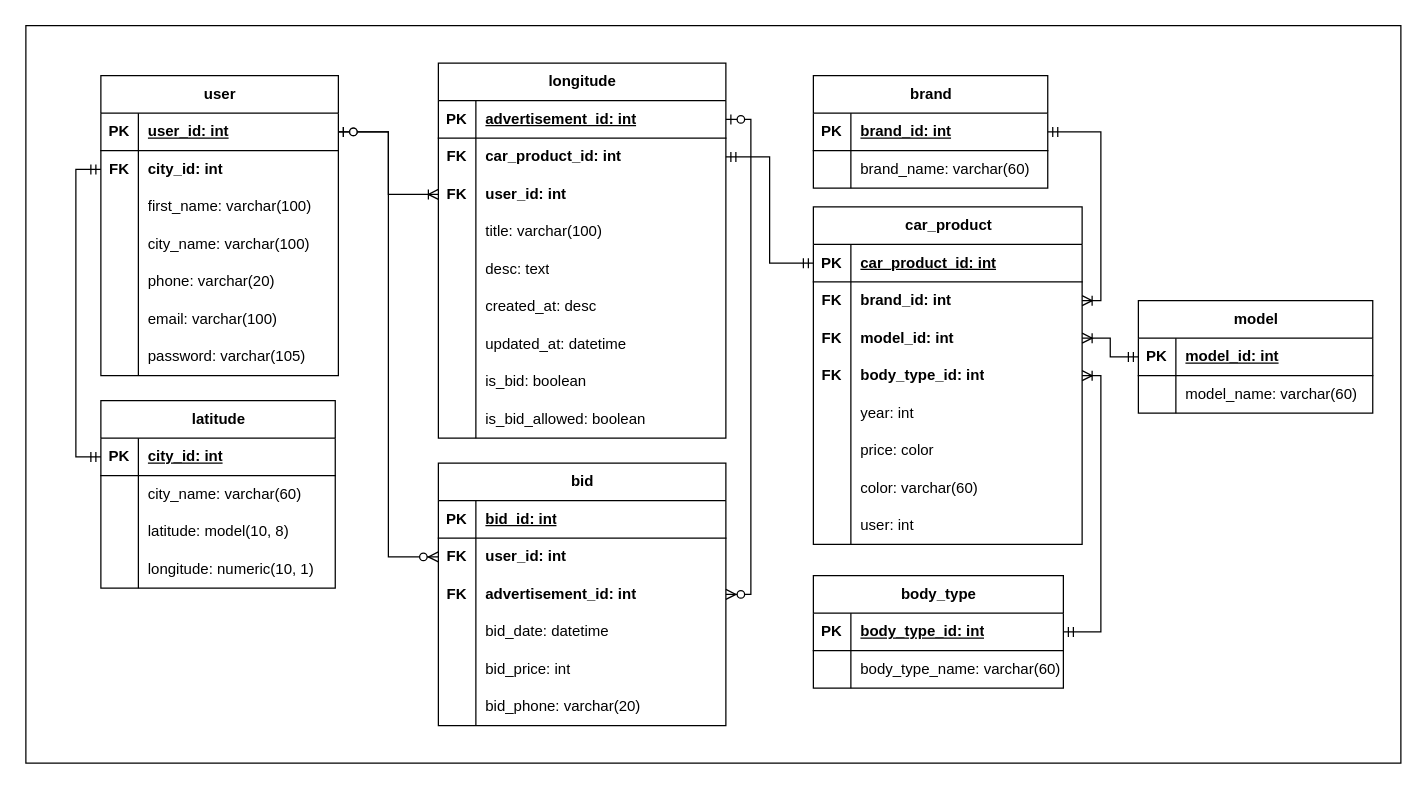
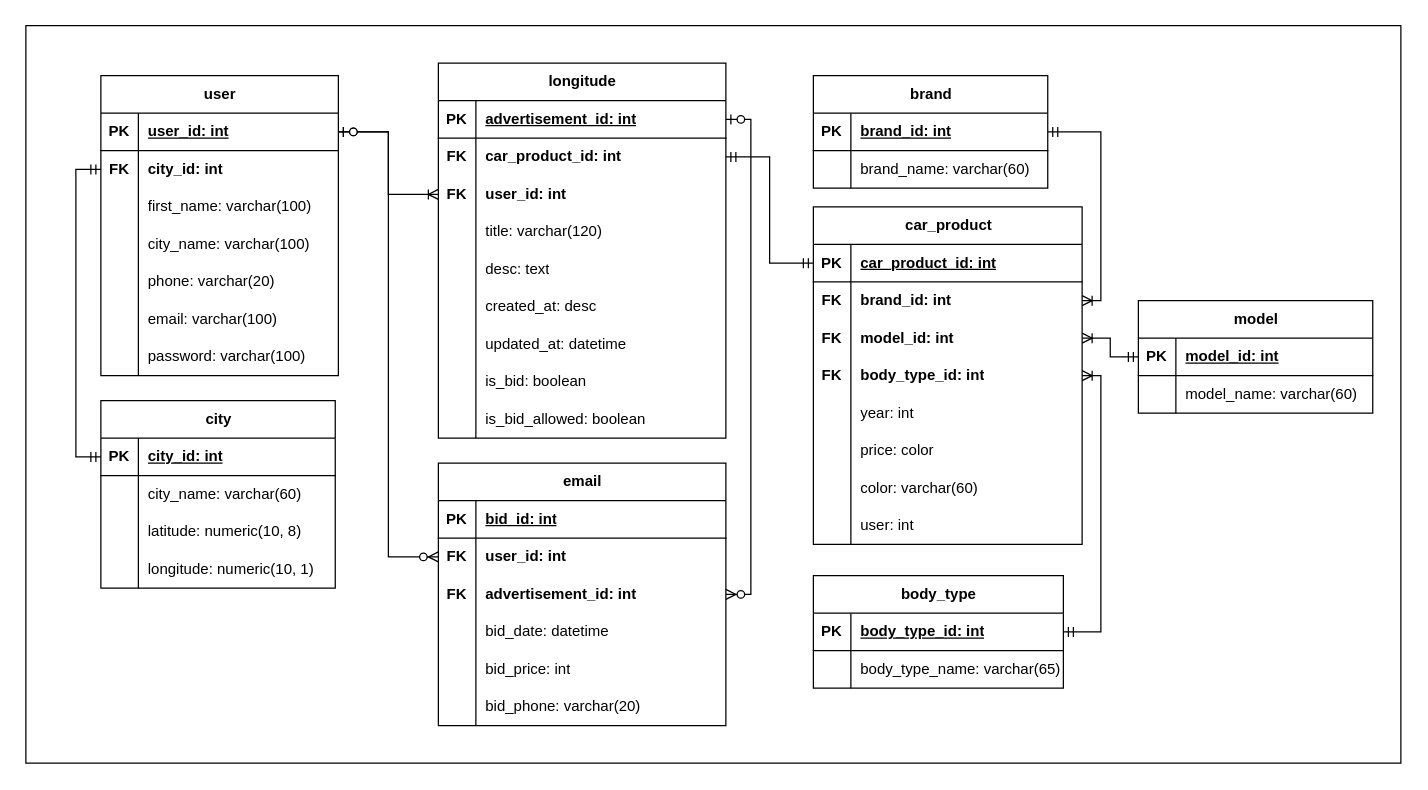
(558, 232) -> (558, 232)
(237, 357) -> (237, 357)
(219, 419) -> (219, 419)
(583, 482) -> (583, 482)
(227, 532) -> (235, 532)
(962, 669) -> (962, 669)
